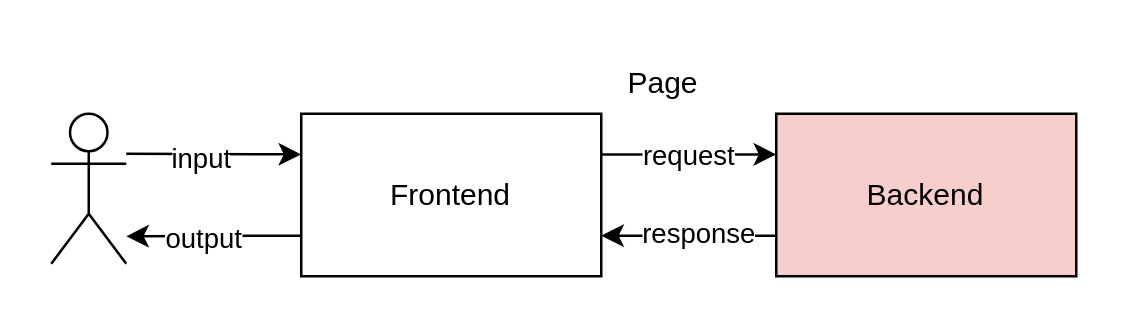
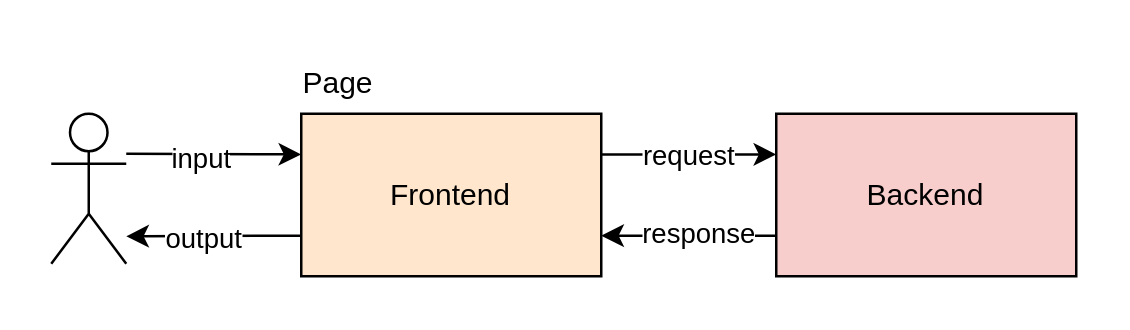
(664, 83) -> (339, 83)
(451, 195) -> (451, 195)
